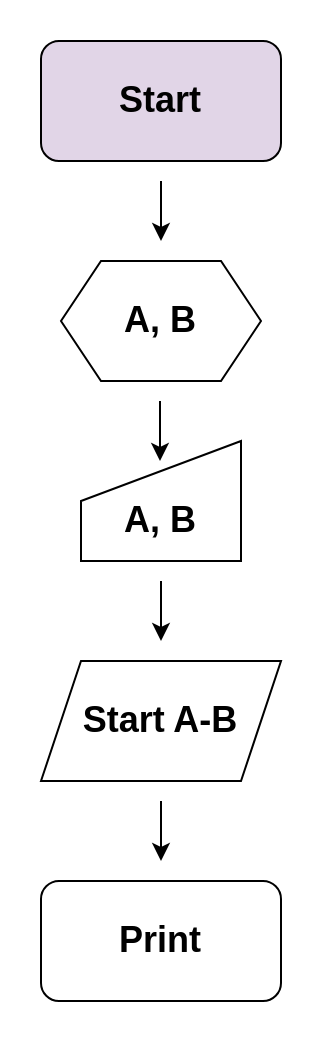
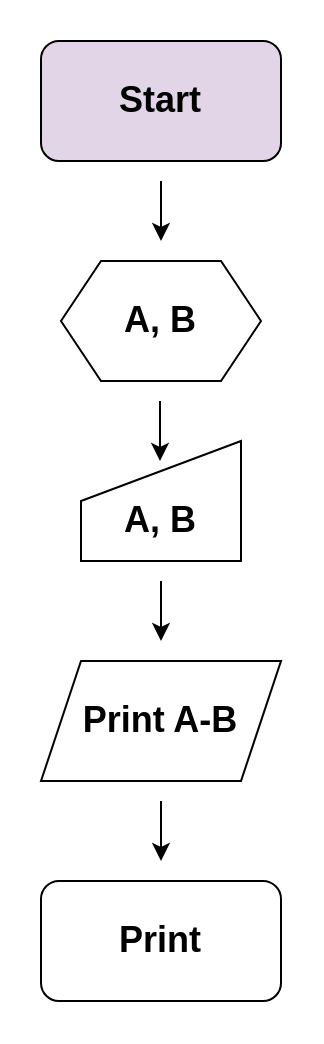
(161, 721) -> (161, 721)
